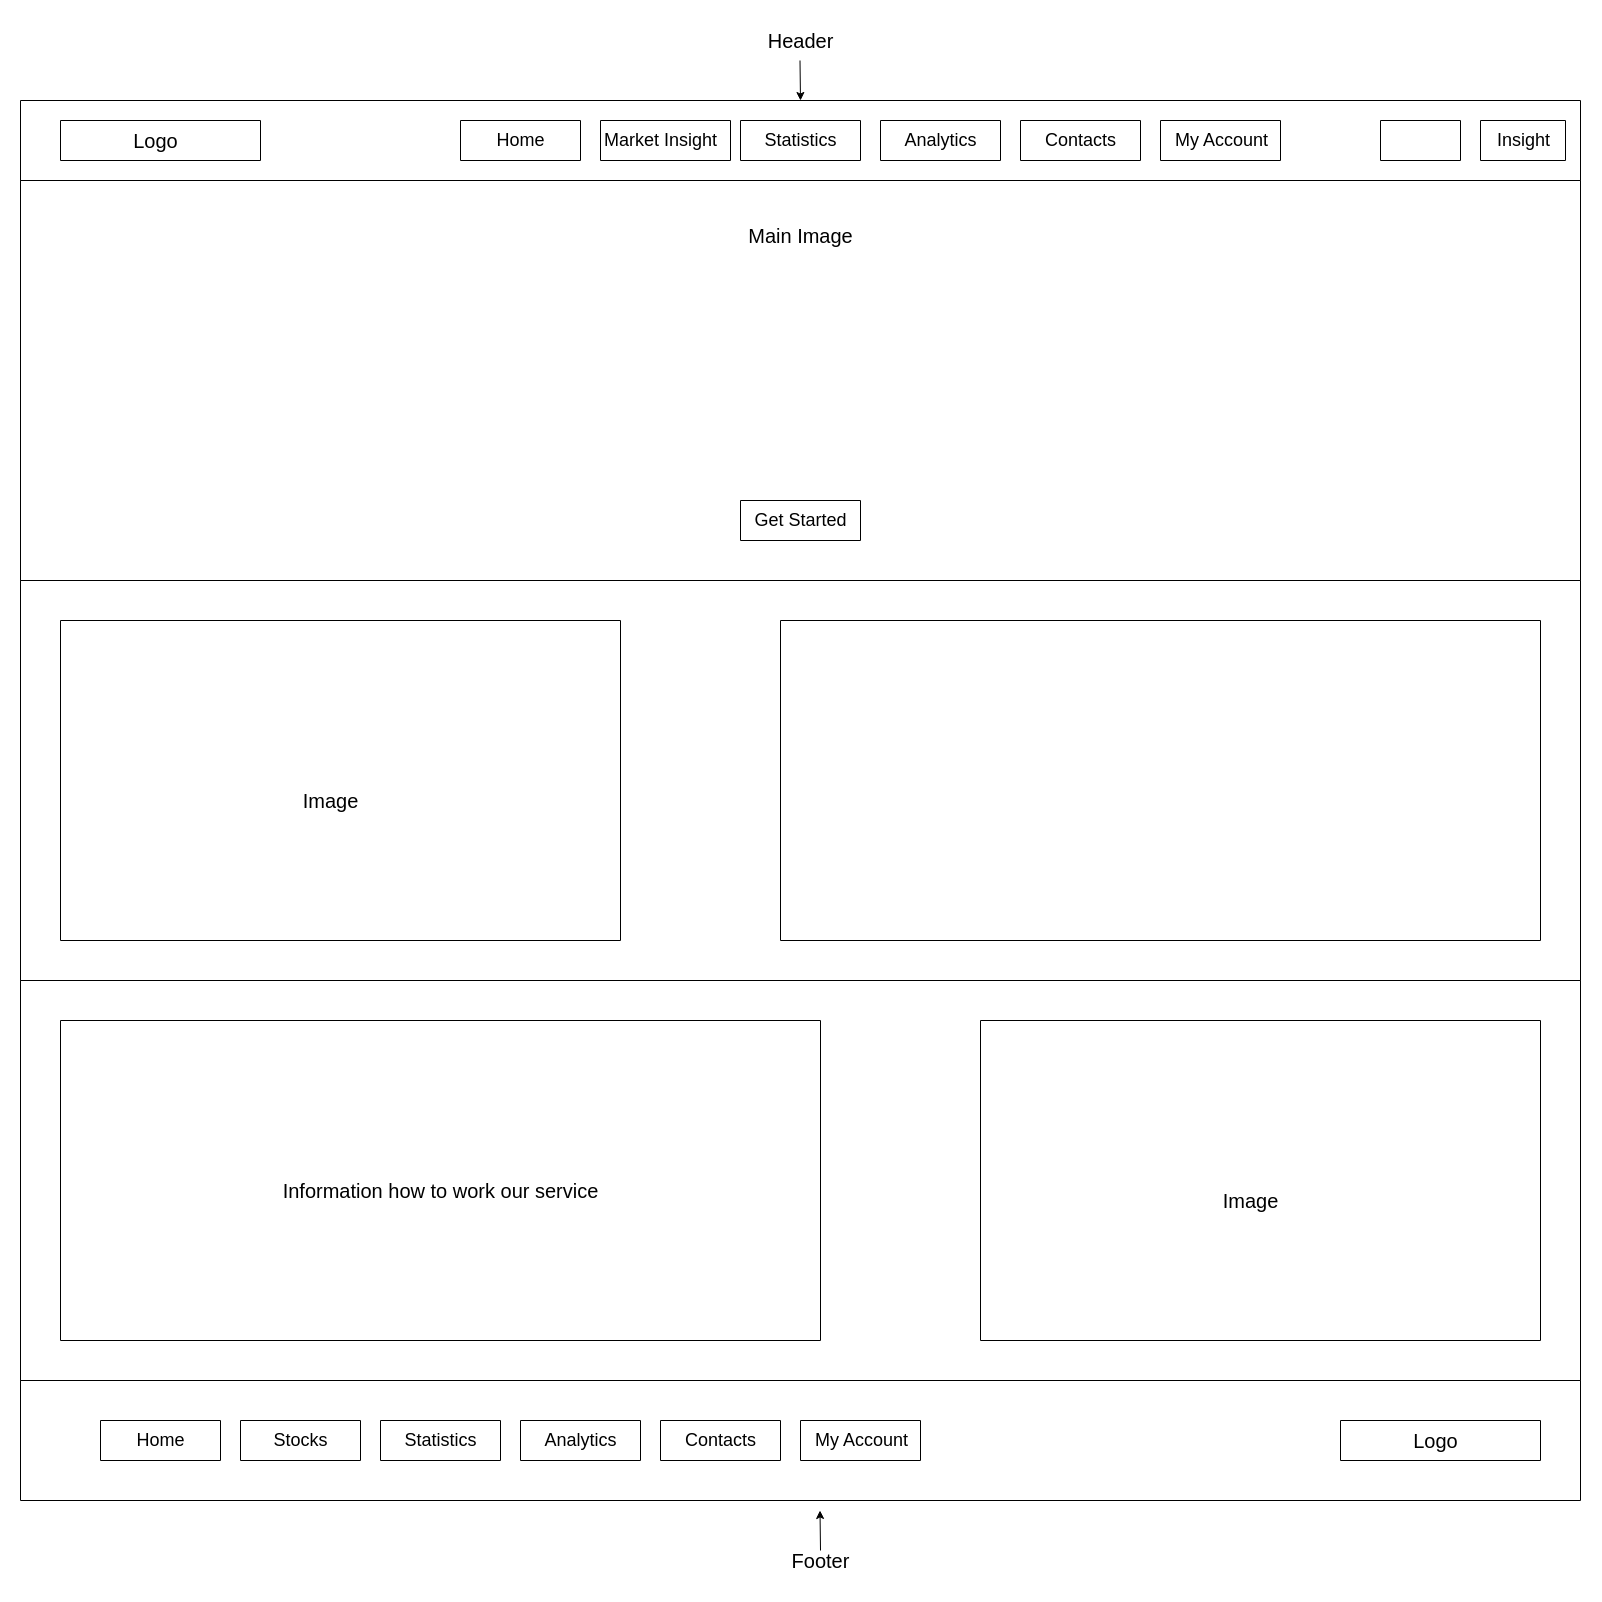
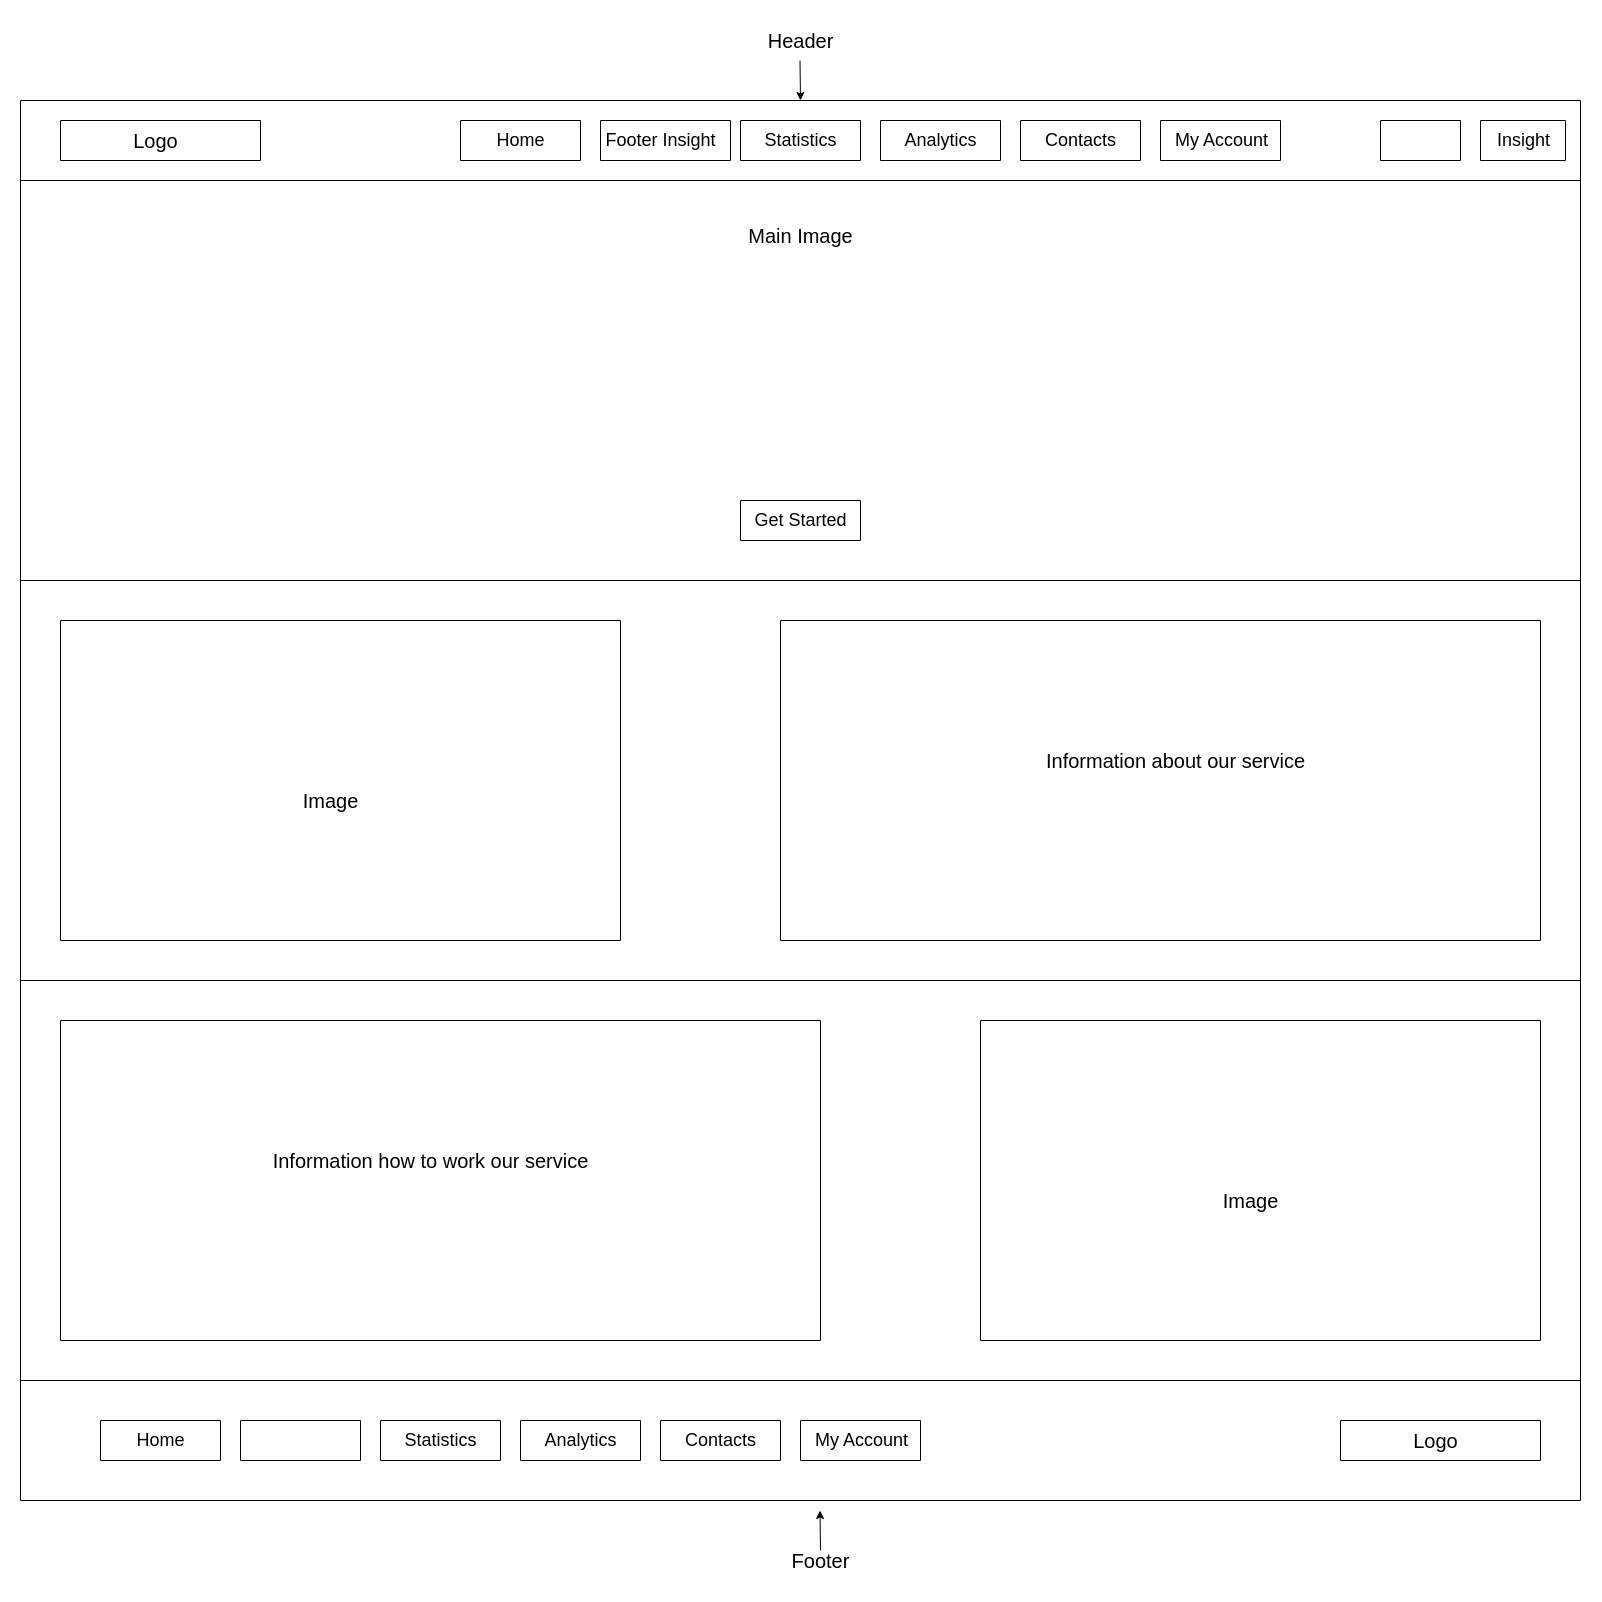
(661, 141) -> (661, 141)
none -> (1176, 761)
(441, 1191) -> (431, 1161)
(301, 1441) -> none
